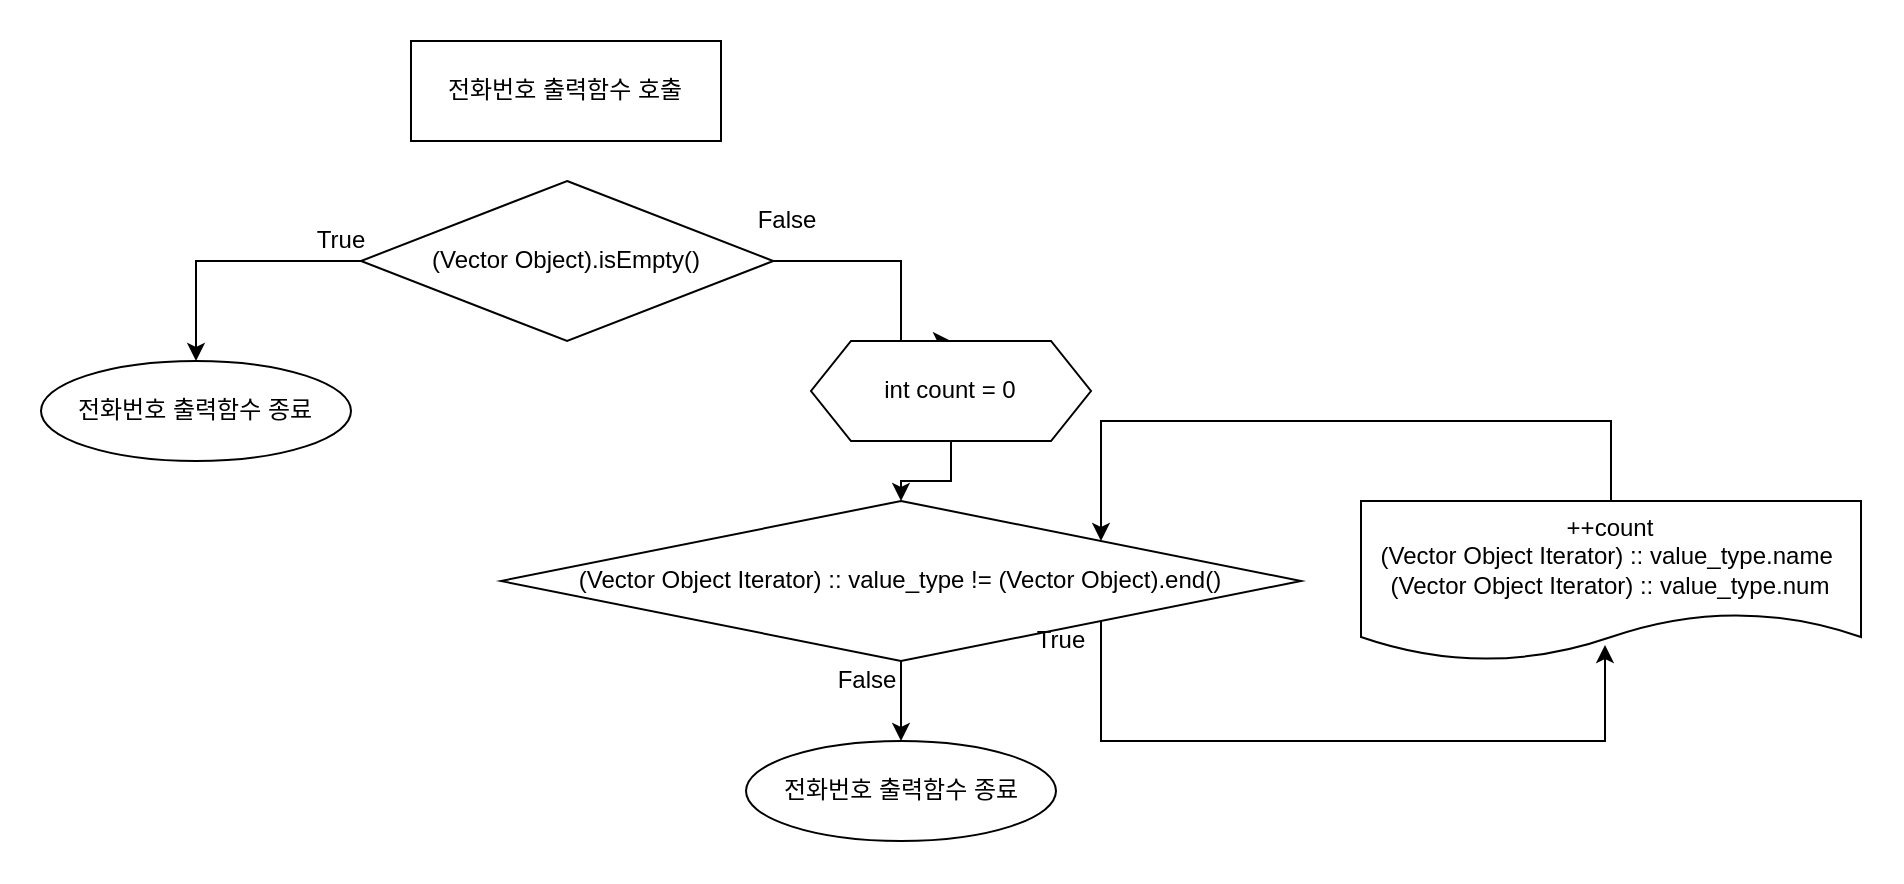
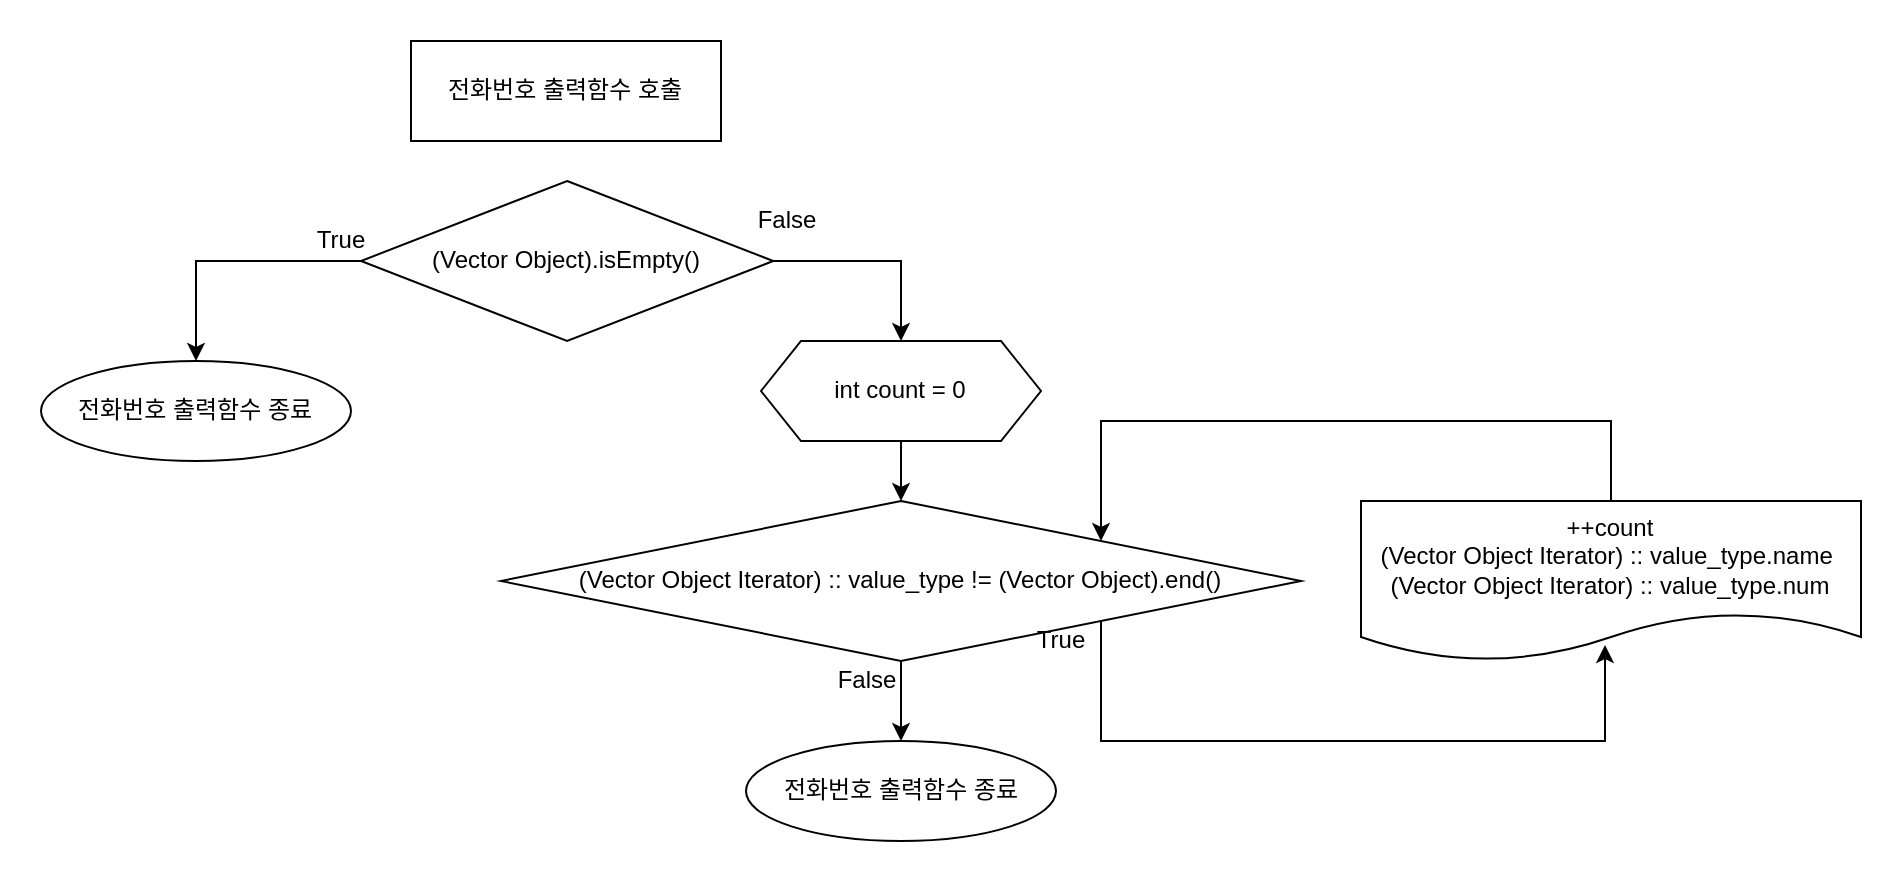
(951, 391) -> (901, 391)
